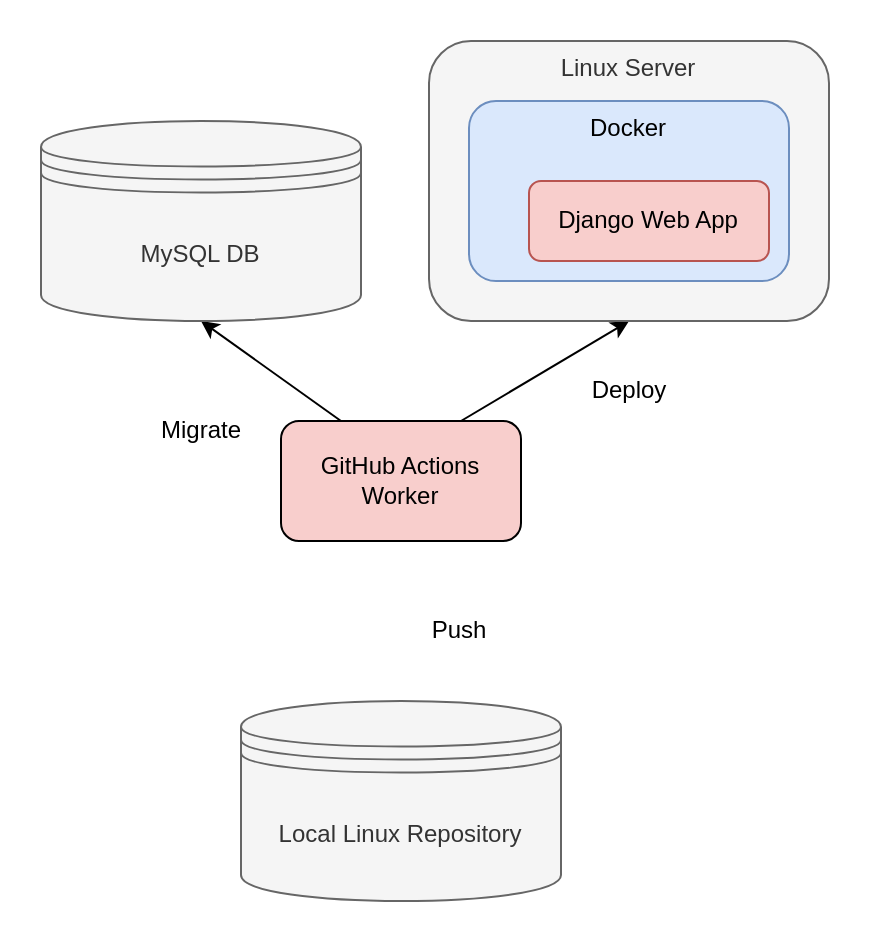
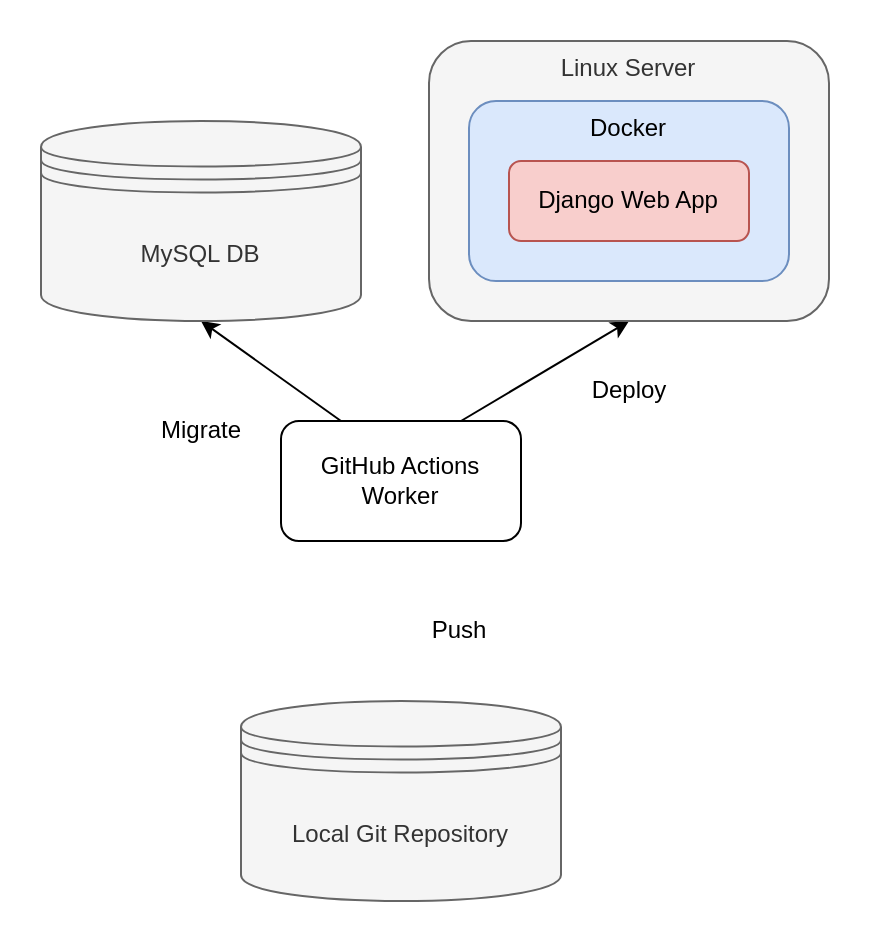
(649, 221) -> (629, 201)
(401, 481) -> (401, 481)
(401, 835) -> (401, 835)
